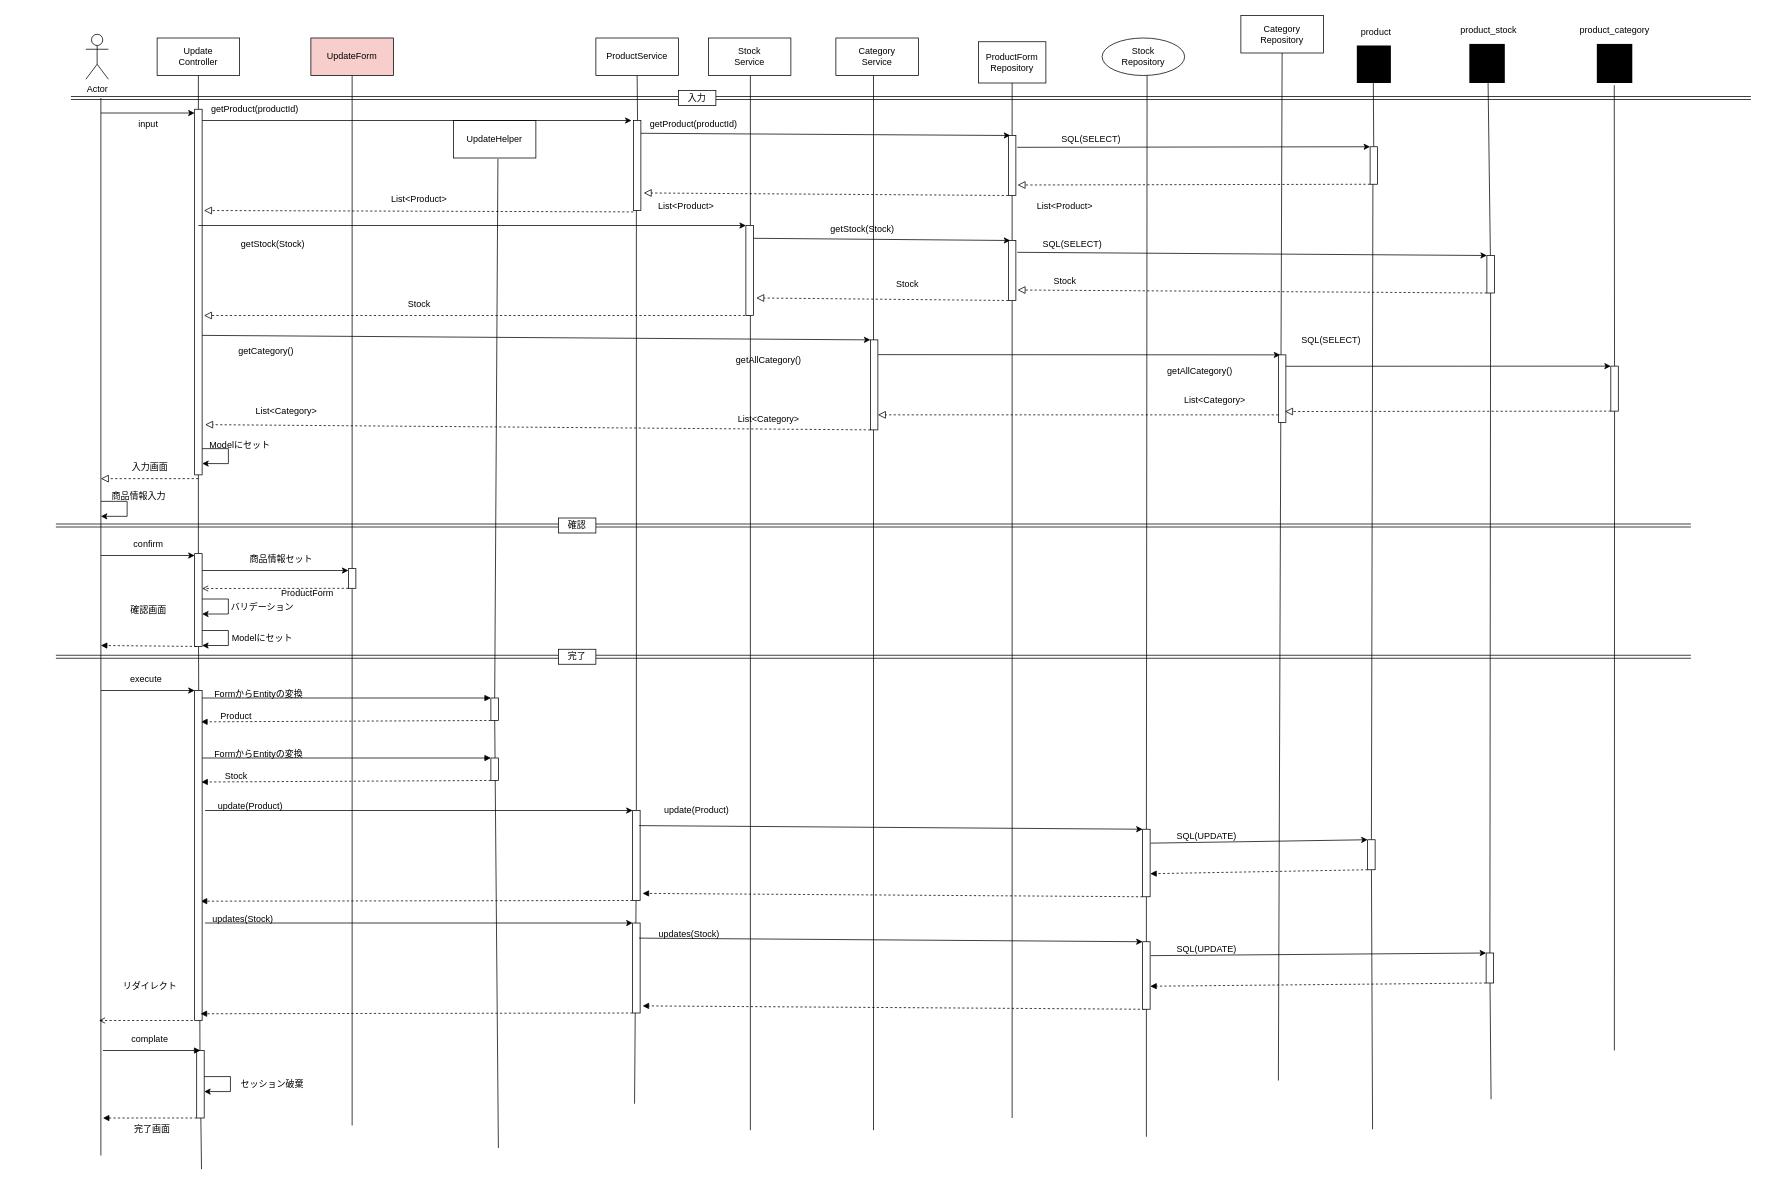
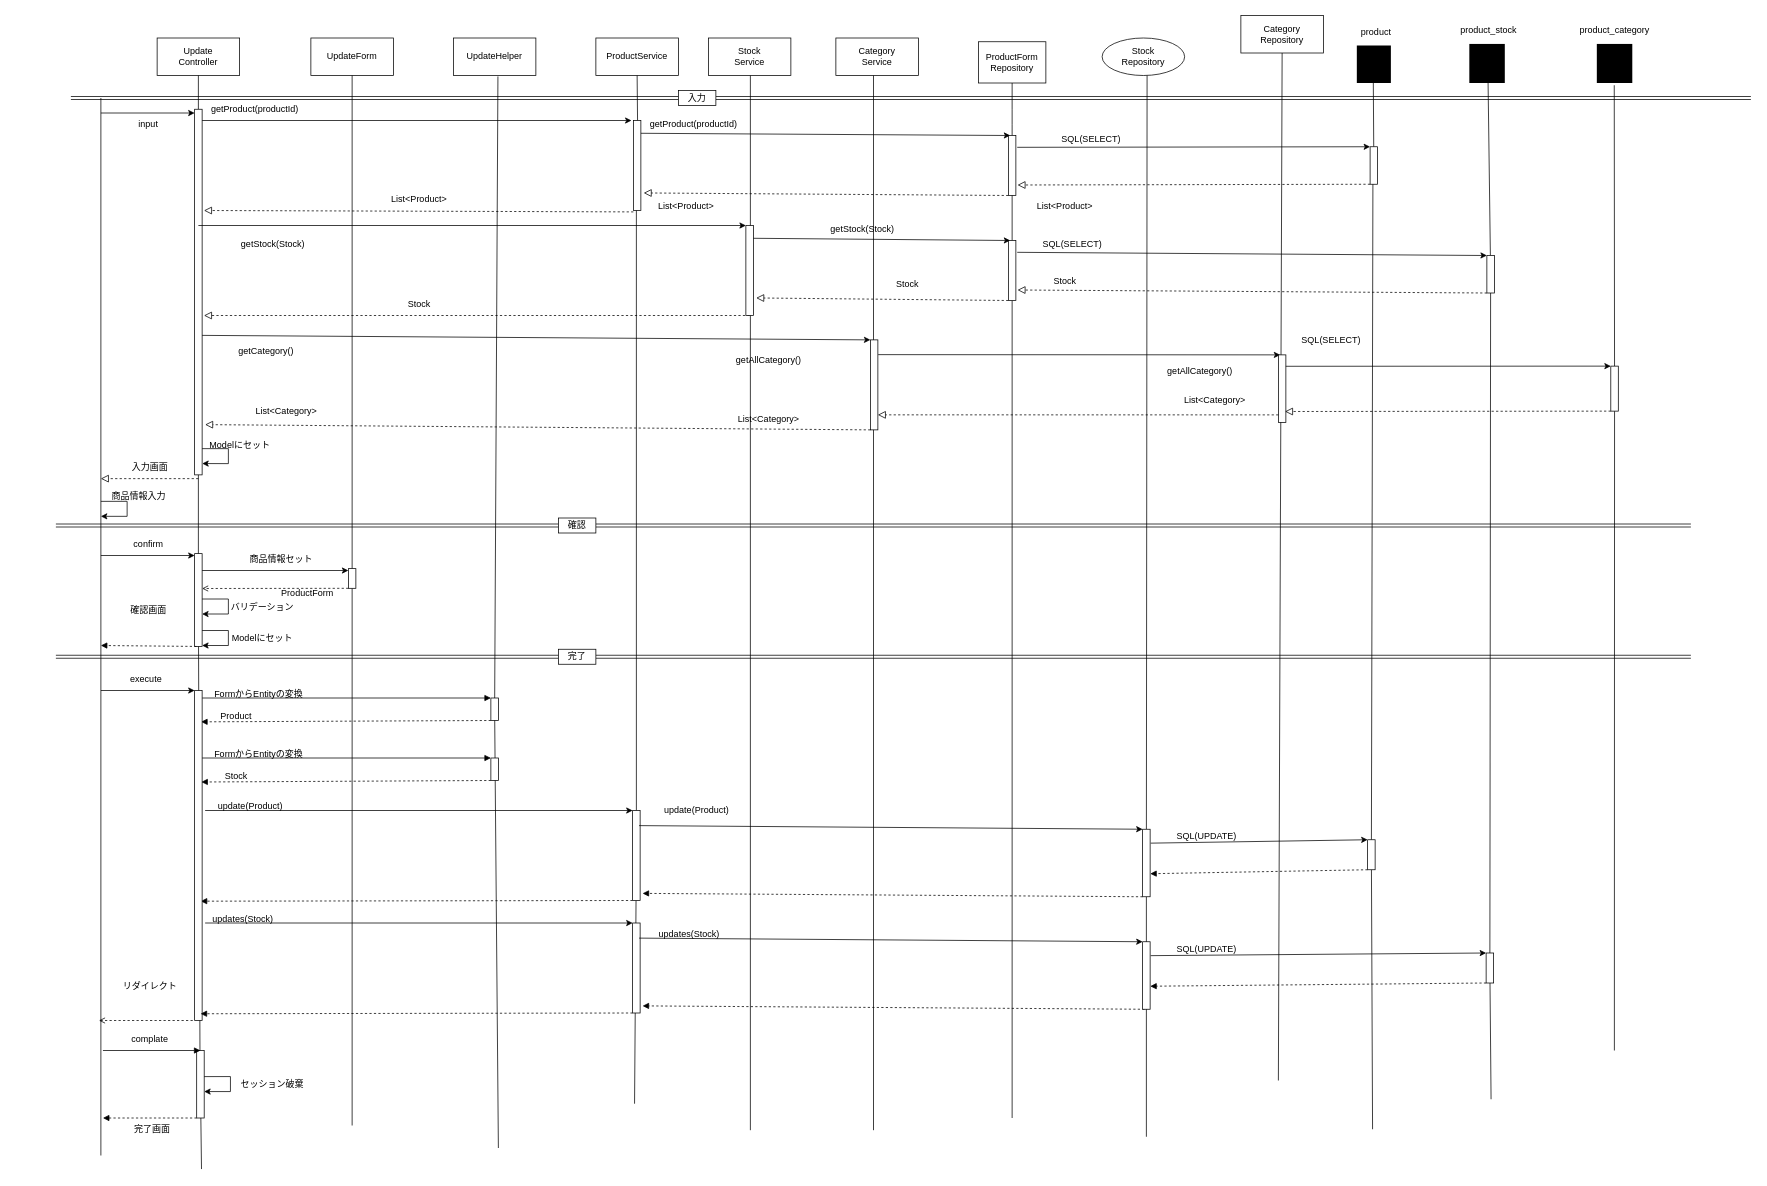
(97, 57) -> none
(352, 57) -> (352, 57)
(495, 139) -> (495, 57)
